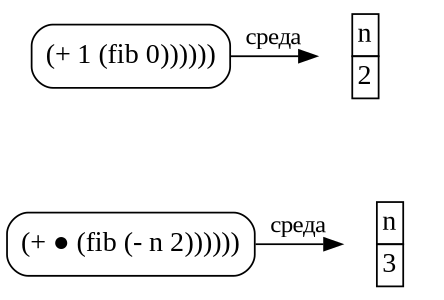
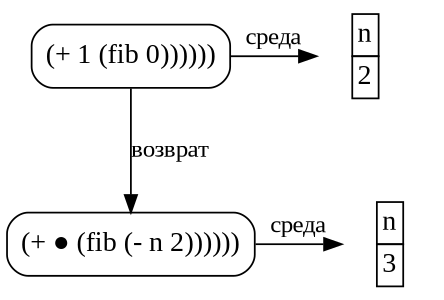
none -> (131, 142)
